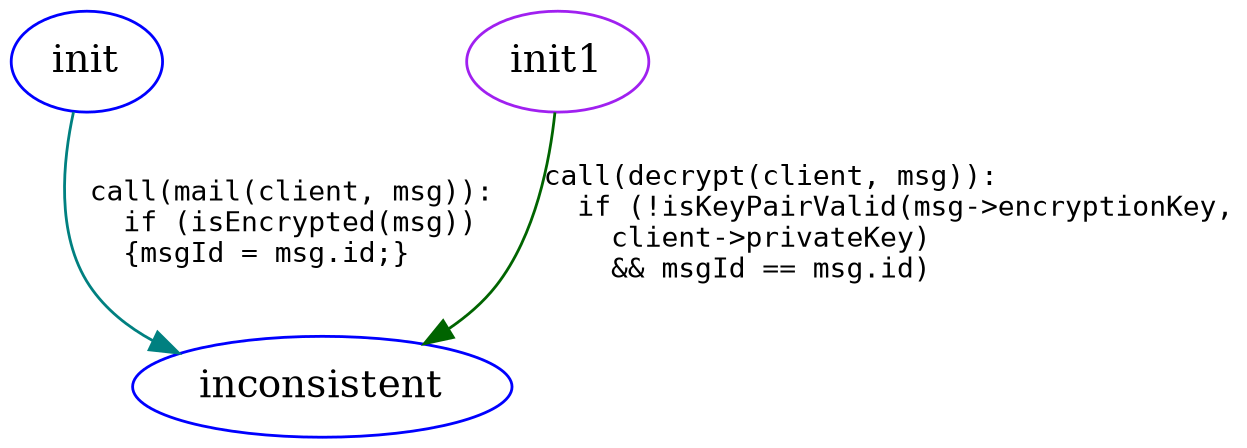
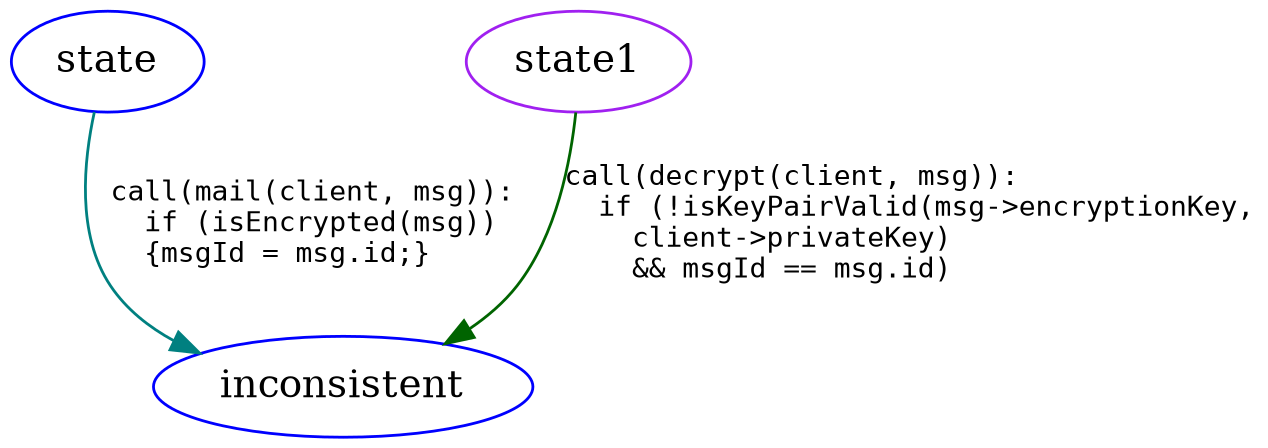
(87, 62) -> (108, 62)
(558, 62) -> (579, 62)
